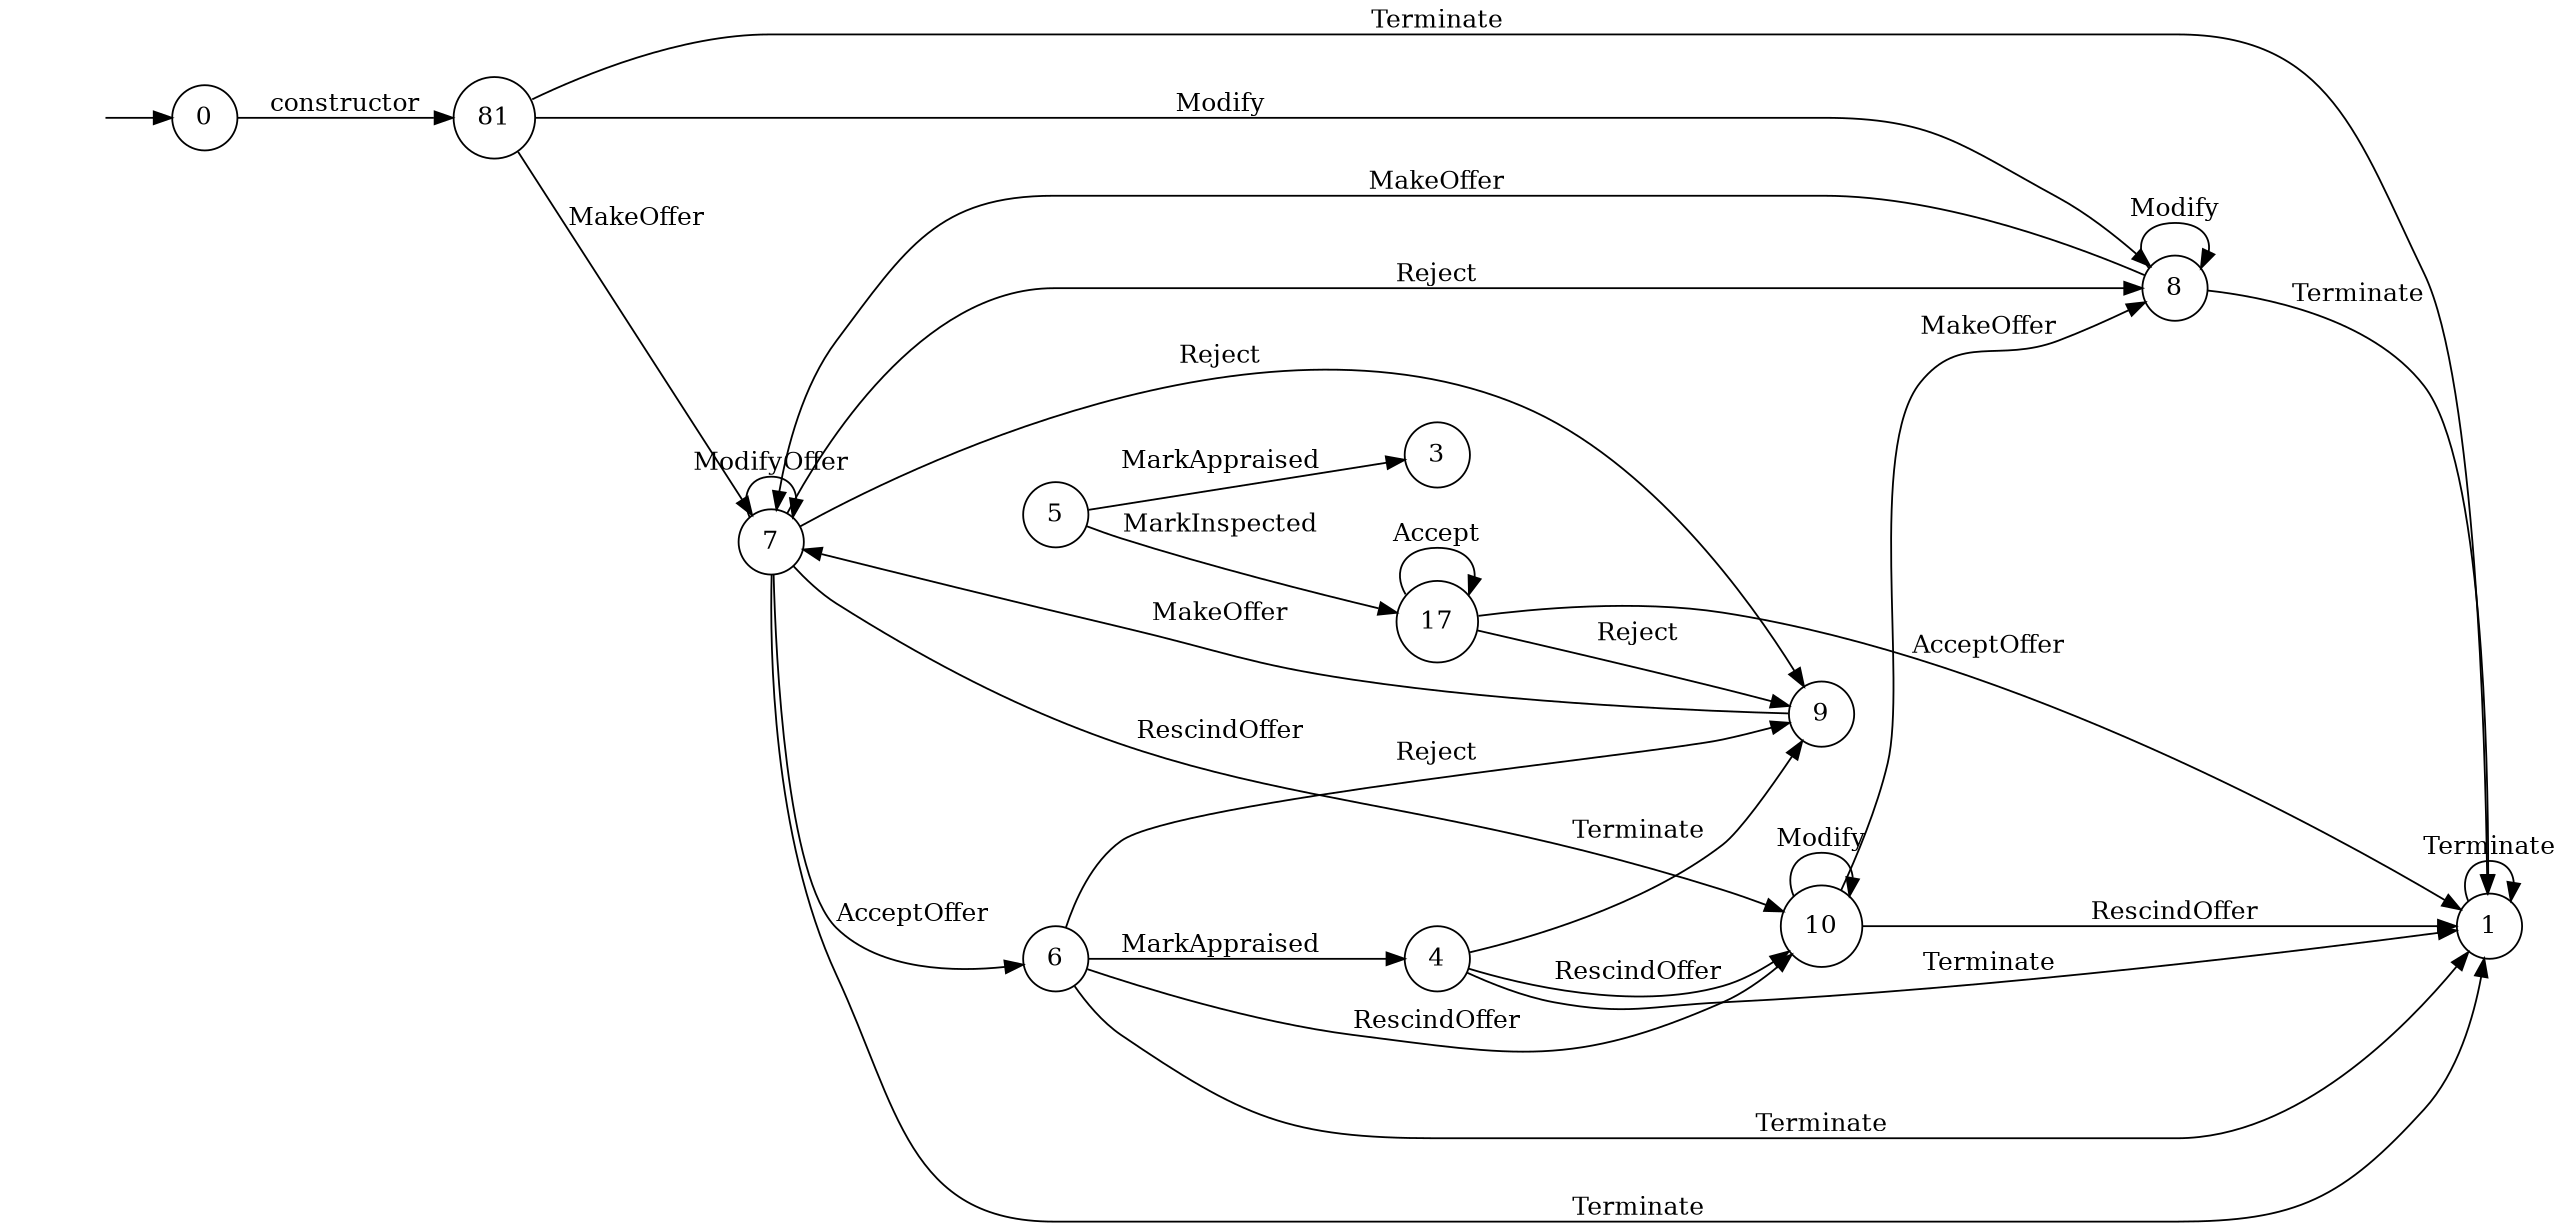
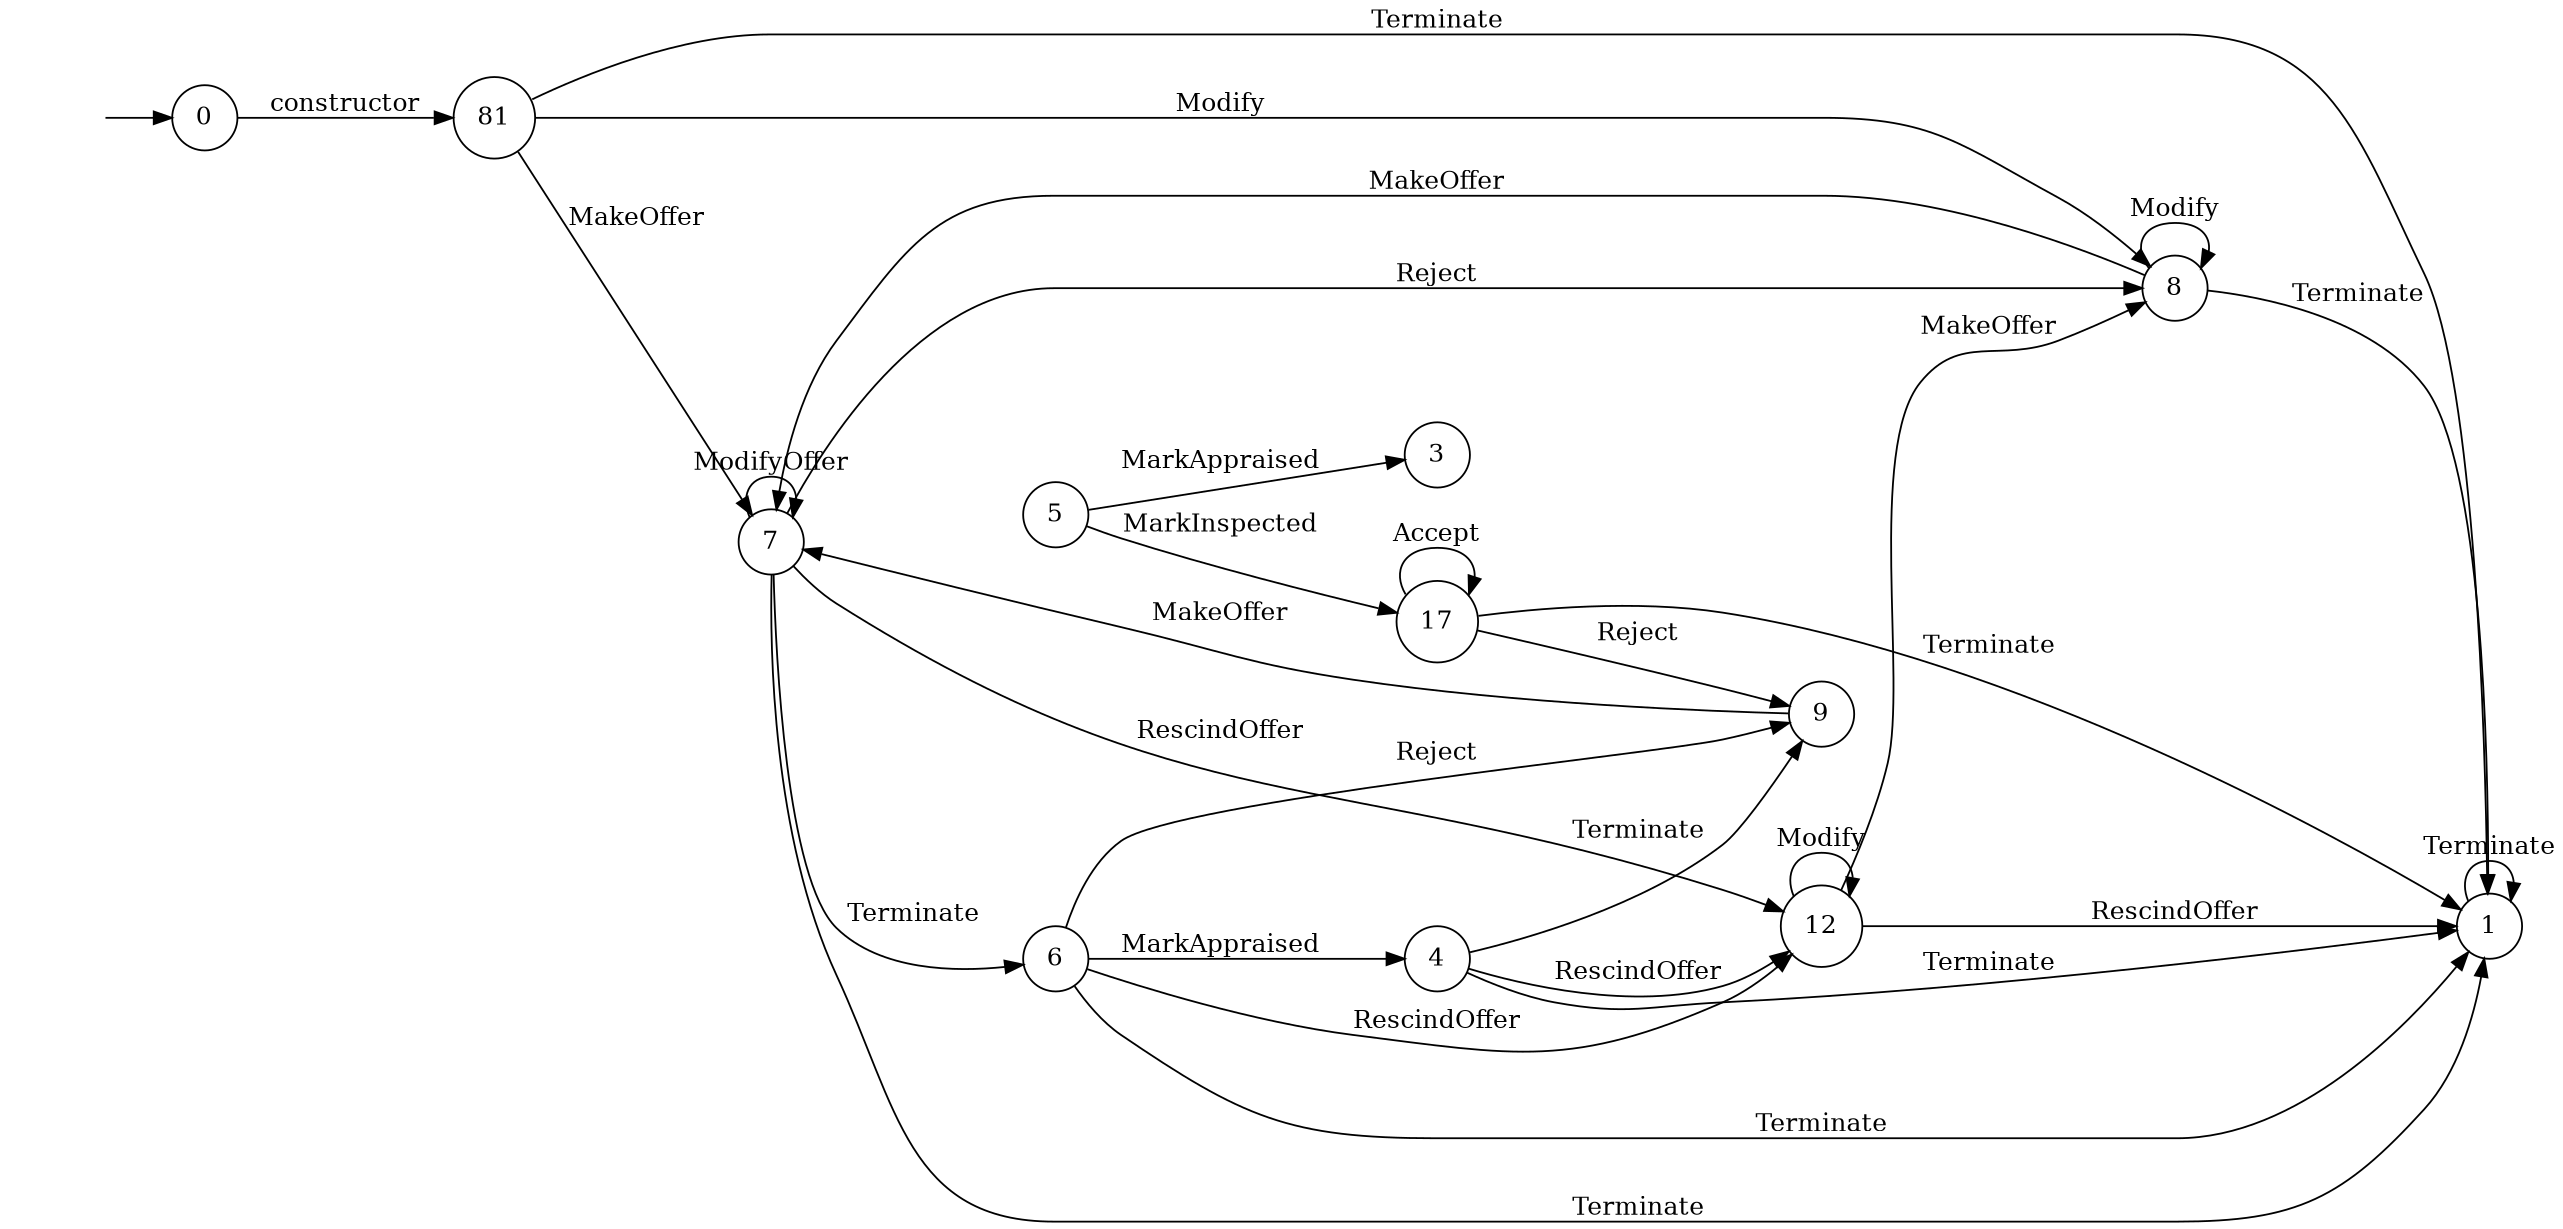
(1342, 372) -> none
(1989, 646) -> (1989, 646)
(914, 914) -> (914, 914)
(1822, 926) -> (1822, 926)
